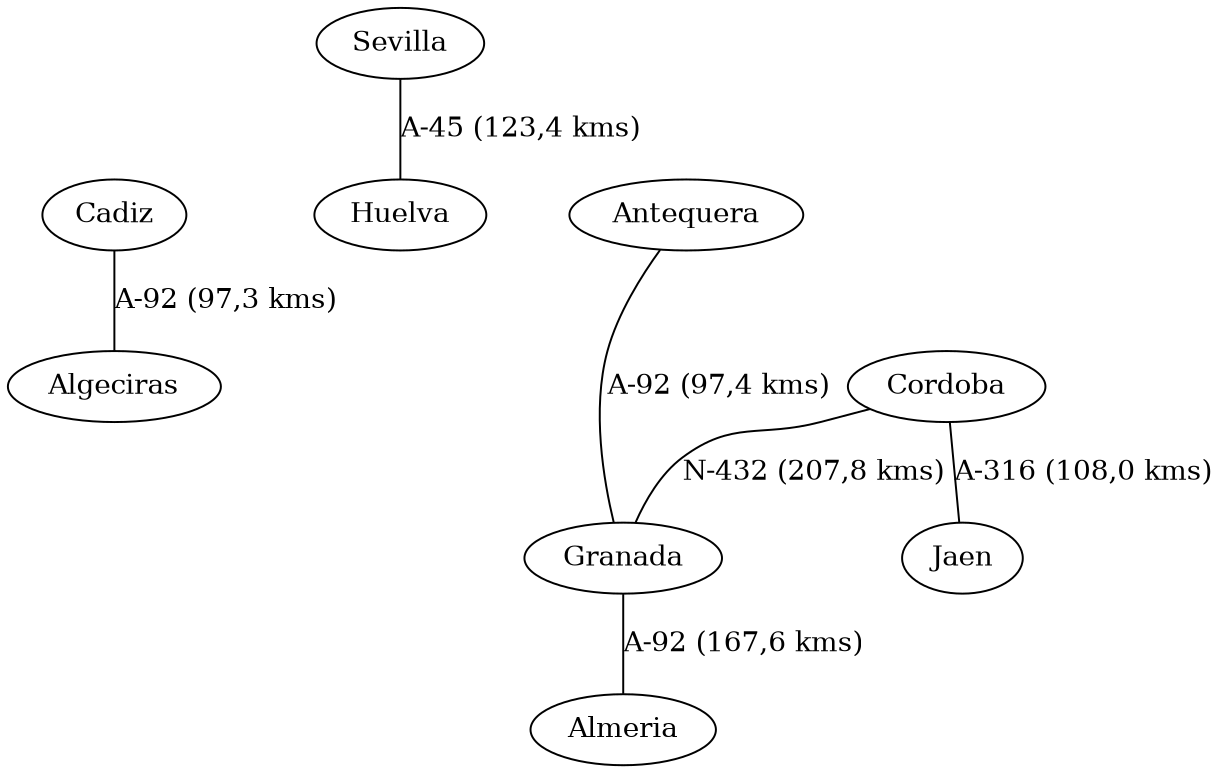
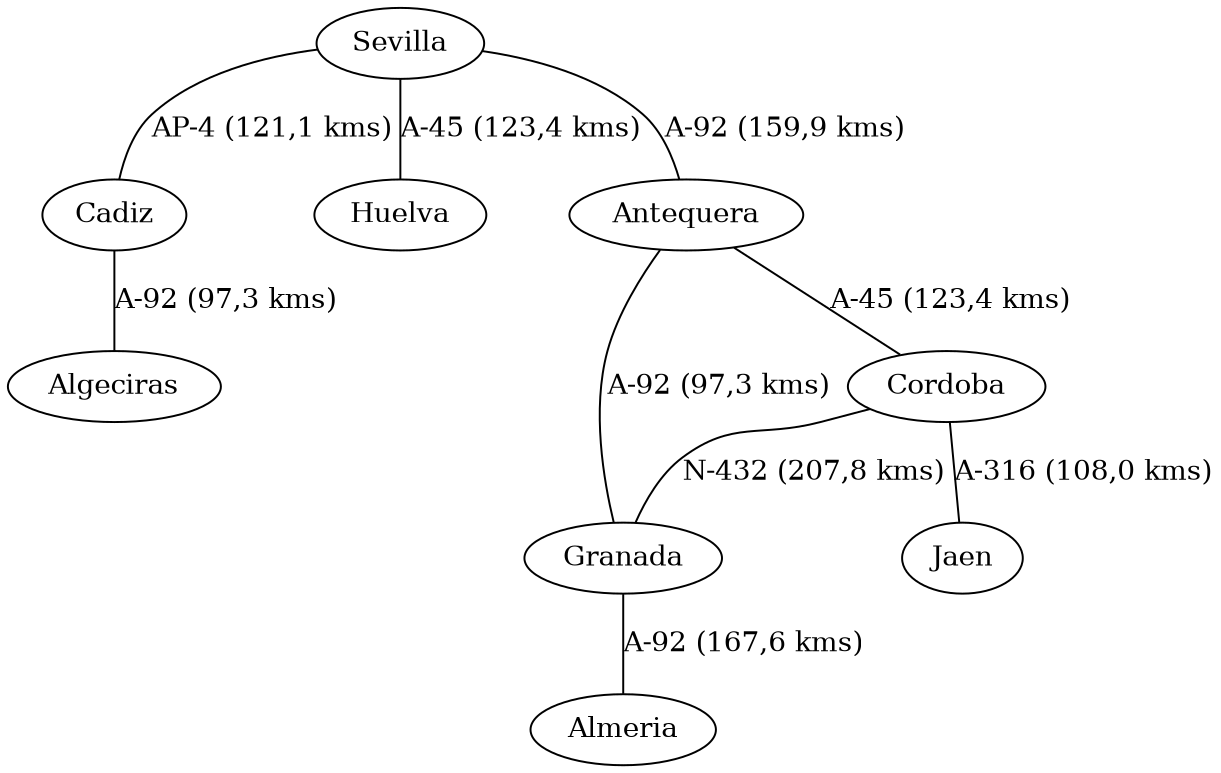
none -> (196, 84)
none -> (601, 87)
none -> (817, 301)
(719, 387) -> (719, 387)
